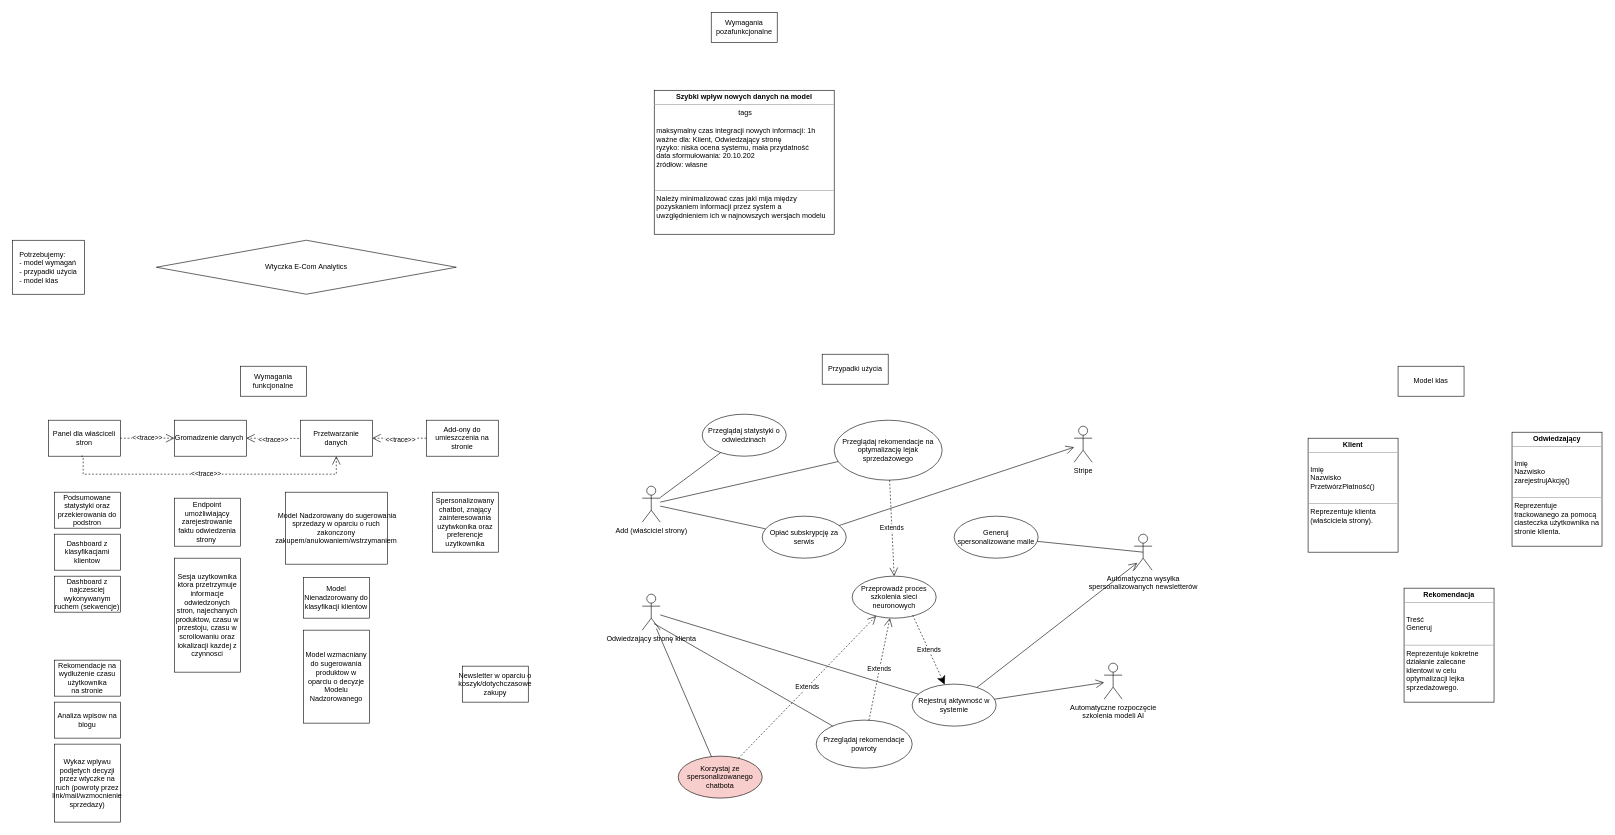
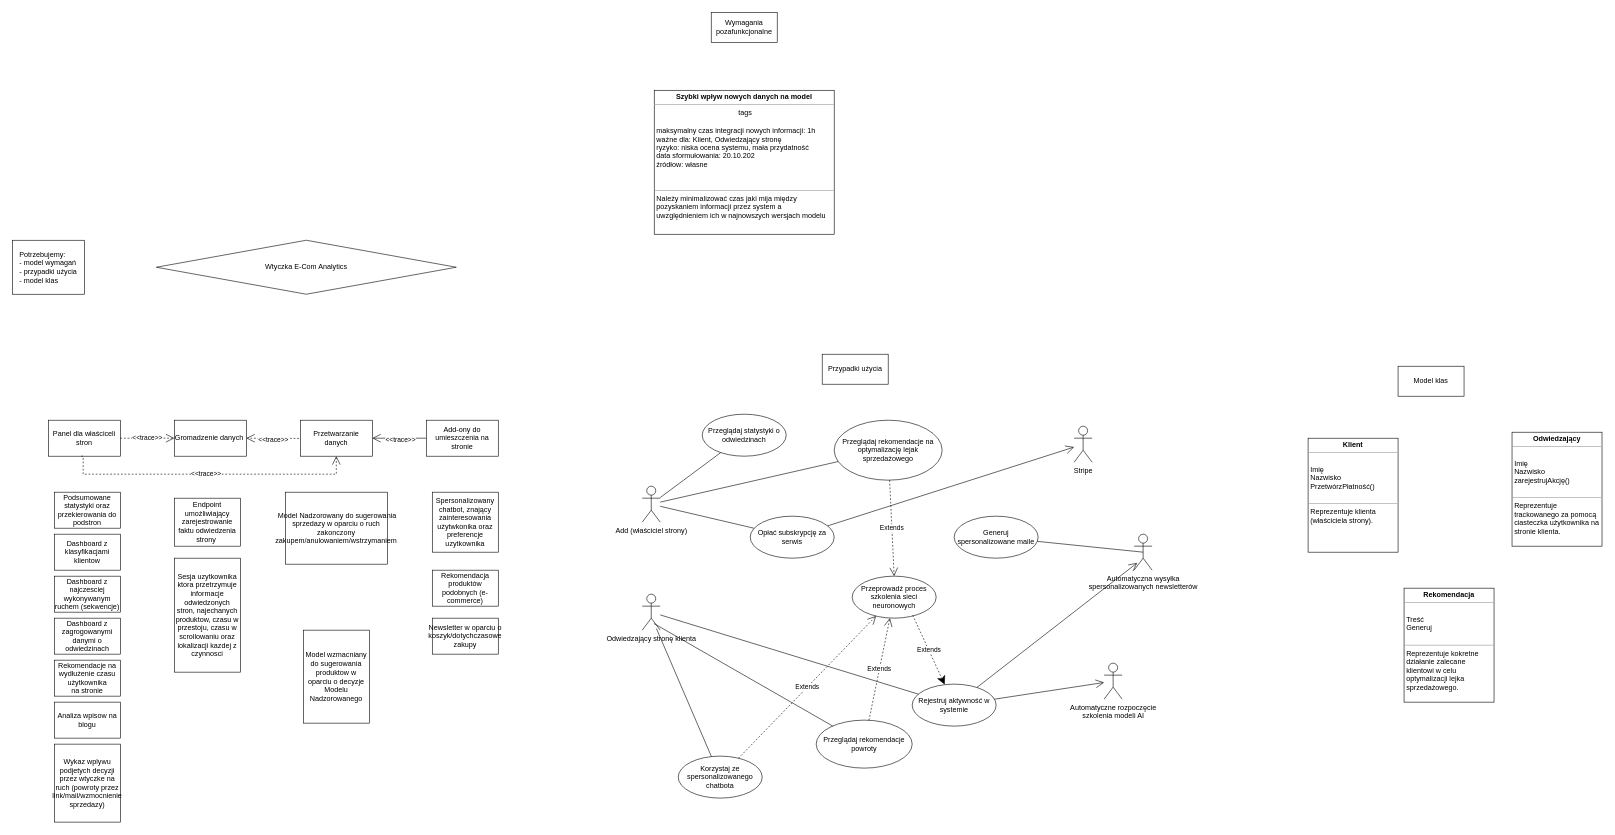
(273, 381) -> none
(380, 438) -> (380, 438)
(804, 537) -> (792, 537)
none -> (465, 588)
(336, 598) -> none
none -> (87, 636)
(495, 684) -> (465, 636)
(720, 777) -> (720, 777)
